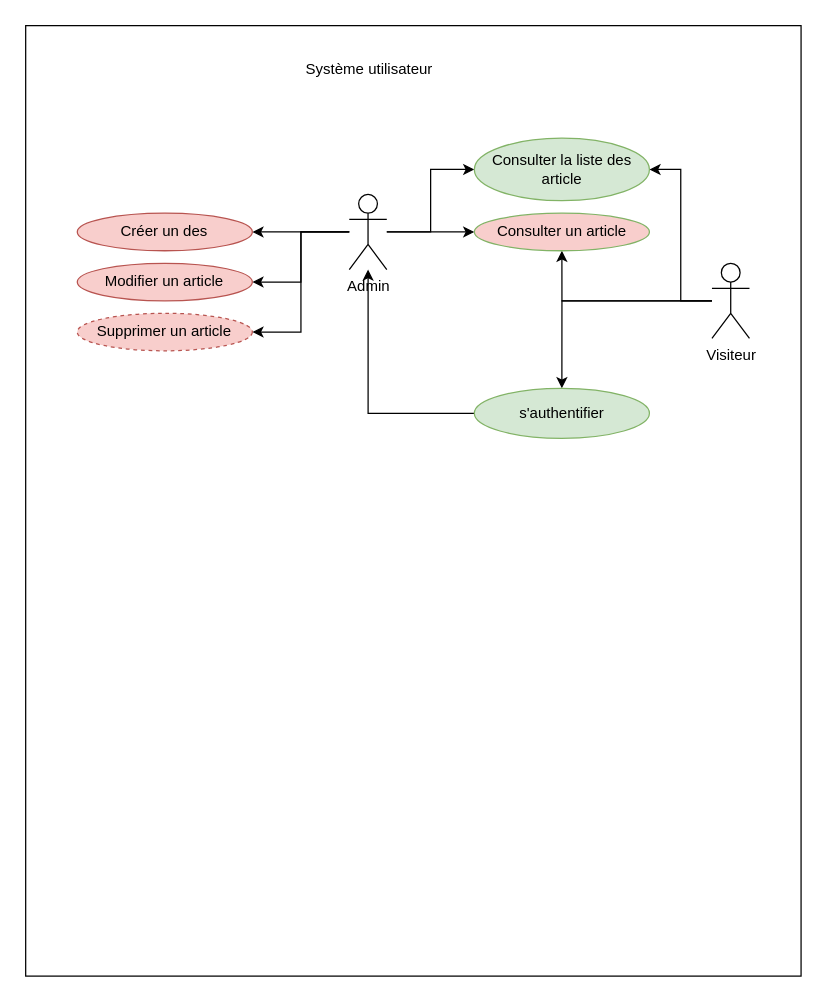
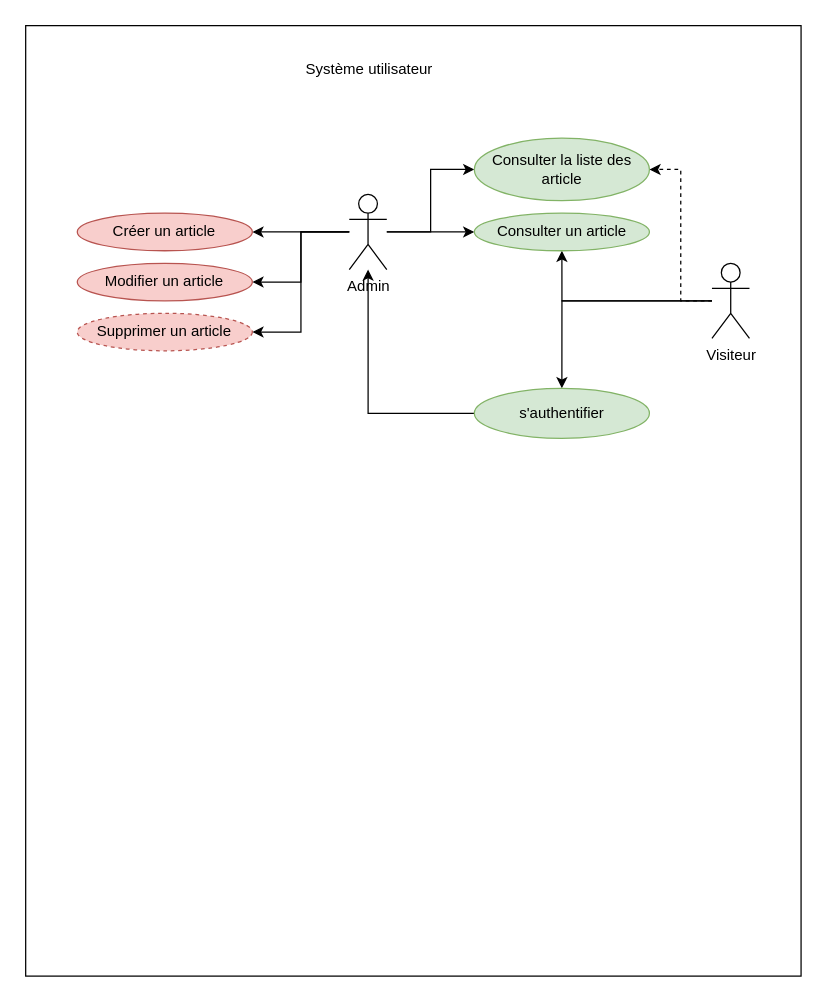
(680, 221) -> (680, 221)
(164, 232) -> (164, 232)
(562, 232) -> (562, 232)
